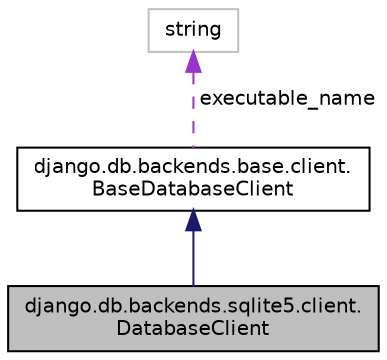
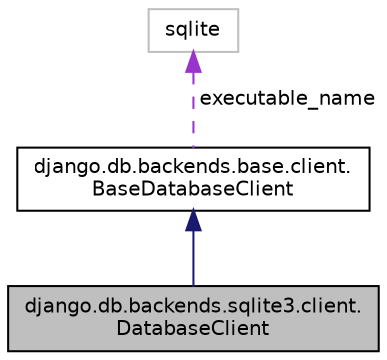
(193, 31) -> (193, 31)
(193, 319) -> (193, 319)
